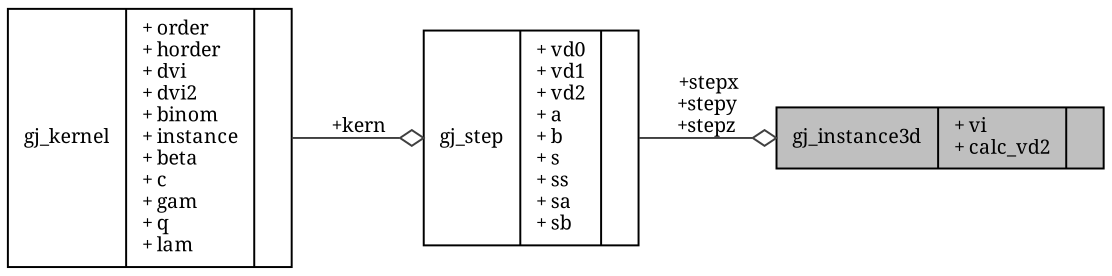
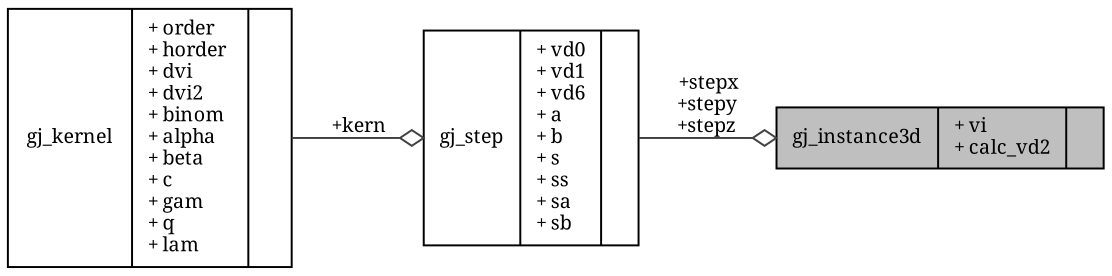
(561, 94) -> (561, 94)
(190, 137) -> (182, 137)
